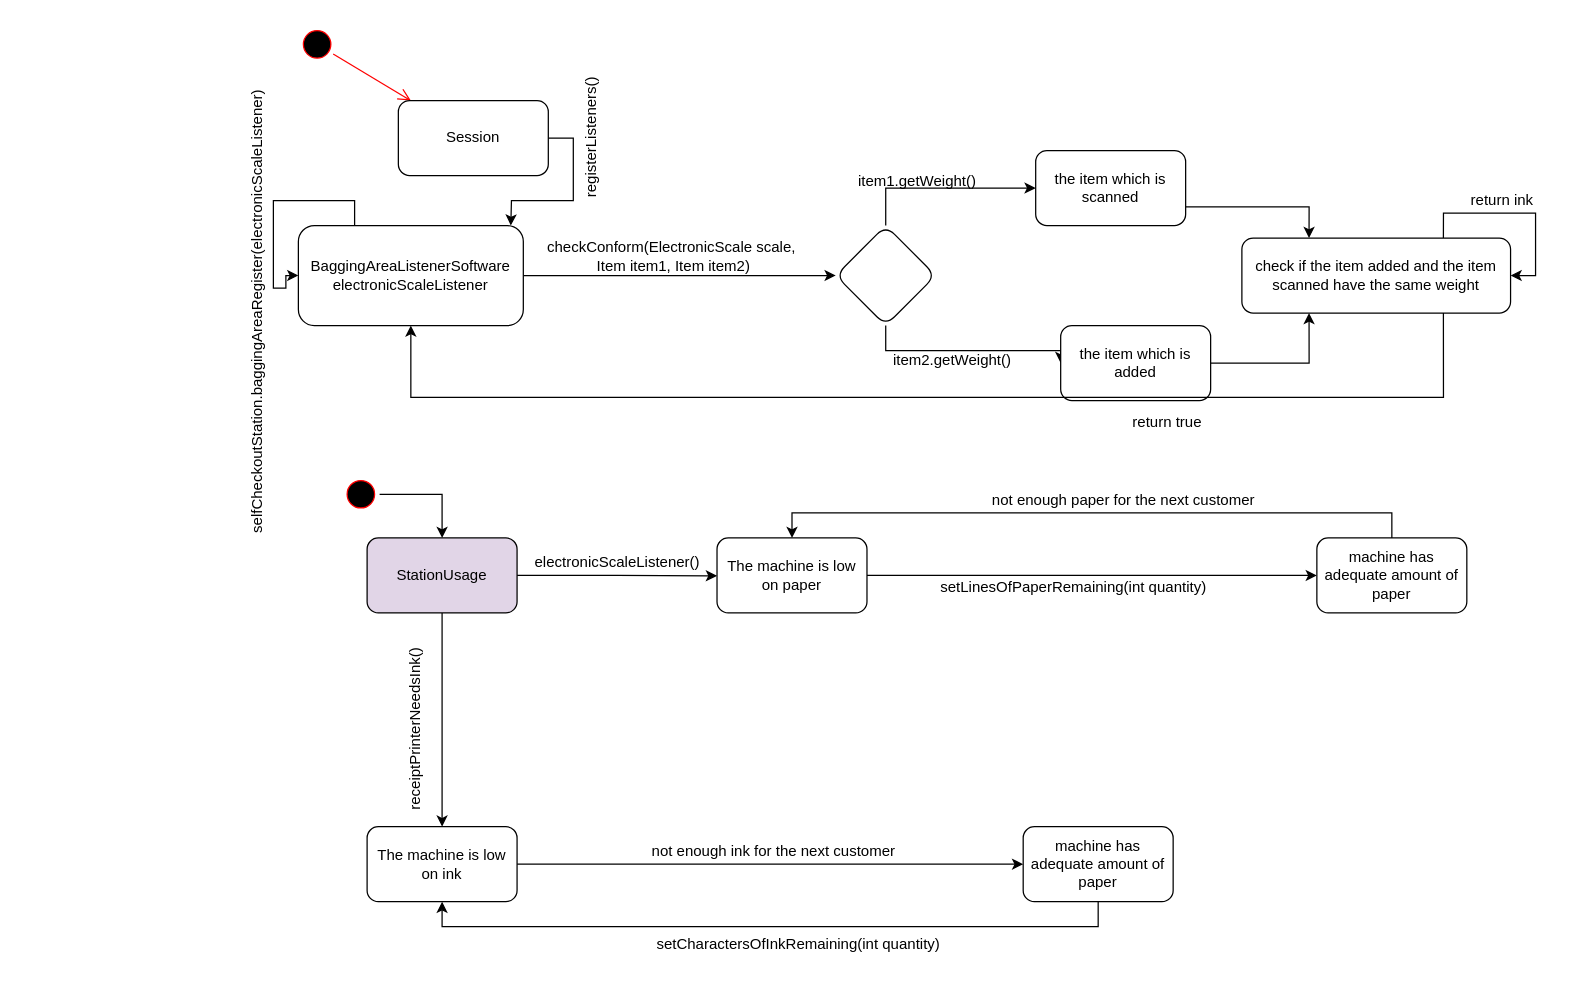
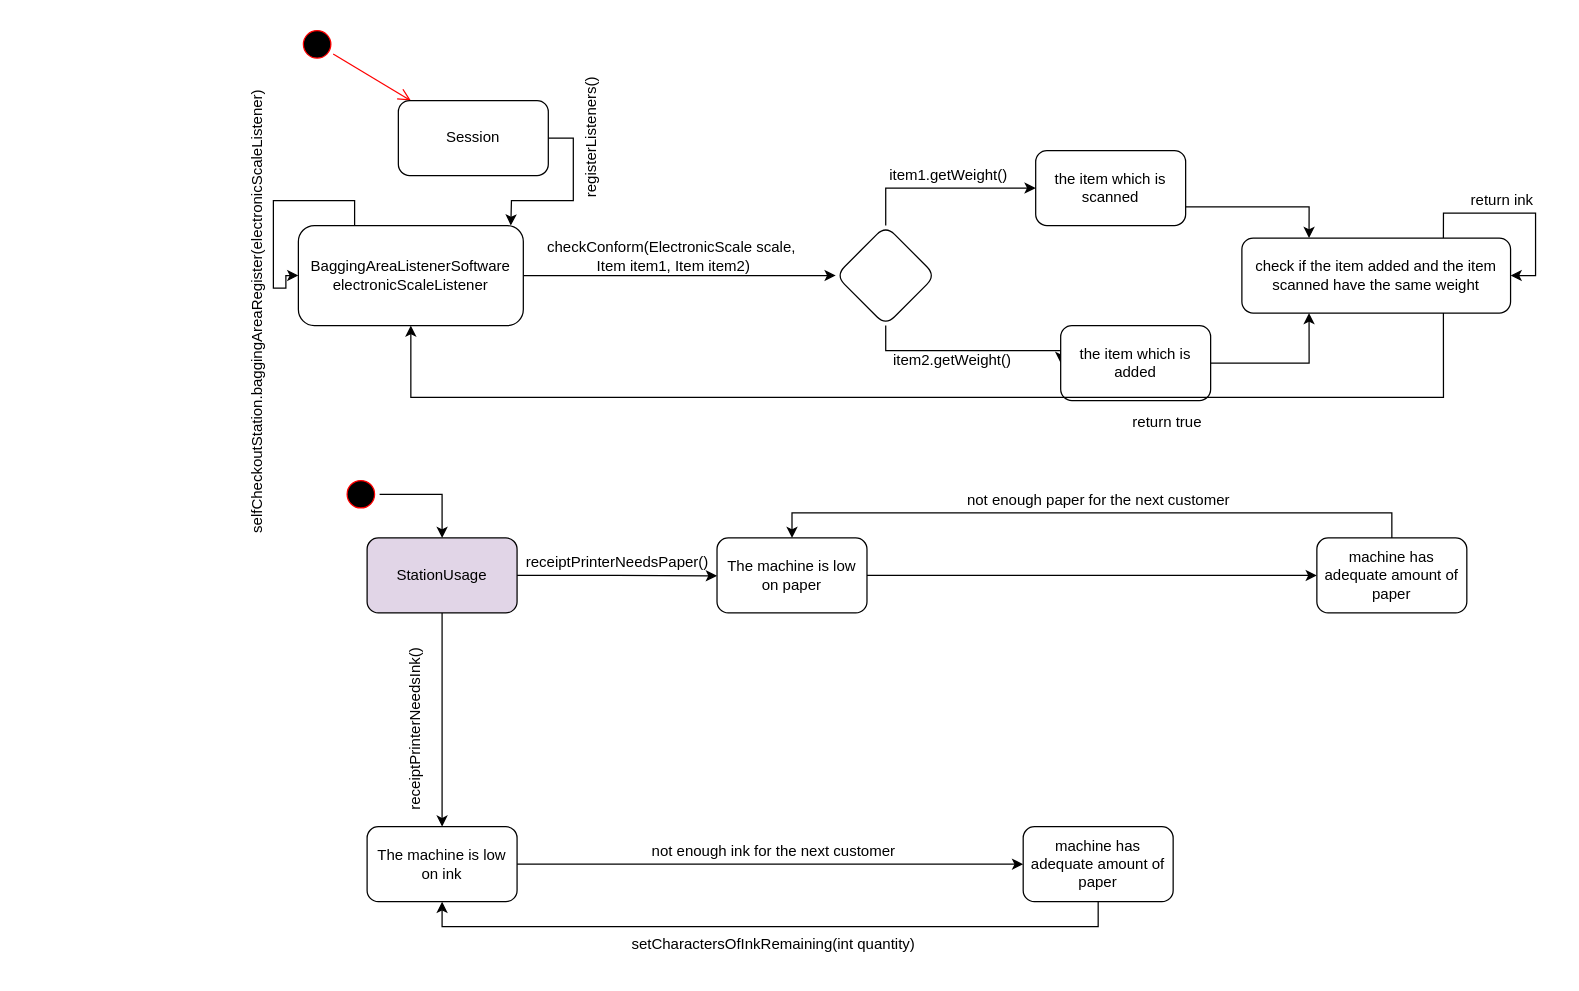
(917, 182) -> (948, 176)
(1123, 501) -> (1098, 501)
(618, 563) -> (618, 563)
(1073, 588) -> none
(811, 946) -> (786, 946)
